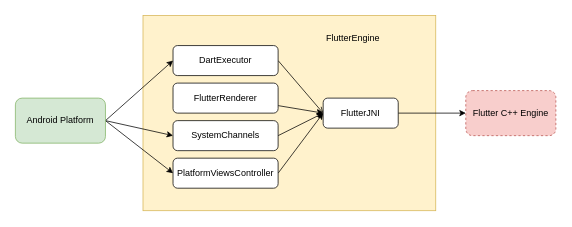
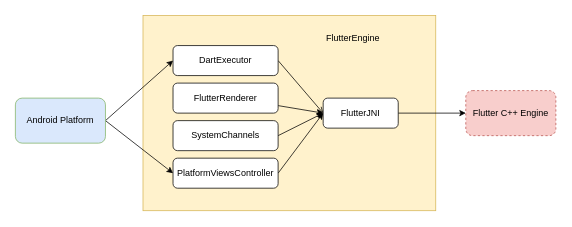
(60, 120) -> (60, 120)
(139, 128) -> none
